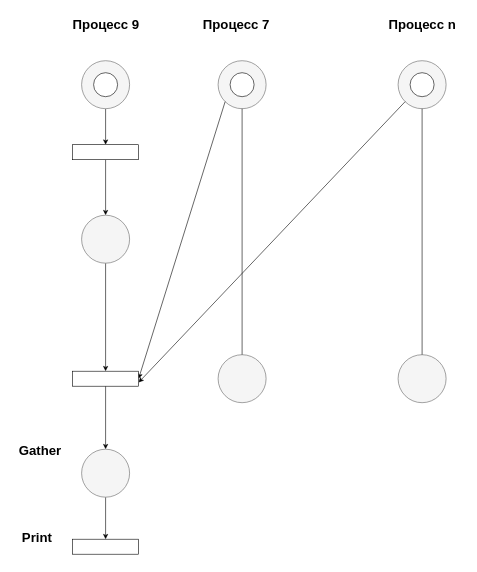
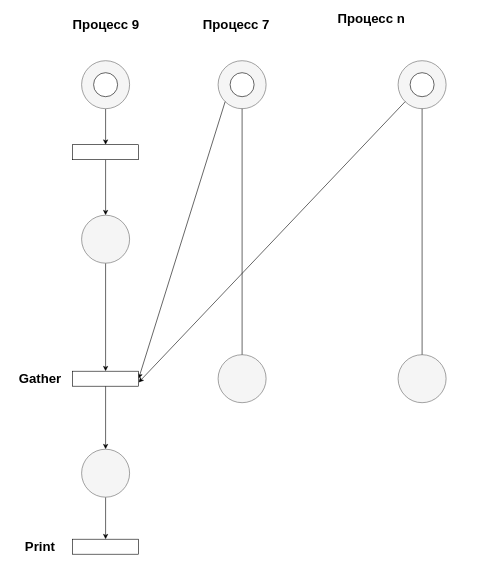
(422, 25) -> (371, 19)
(40, 451) -> (40, 379)
(37, 538) -> (40, 547)
